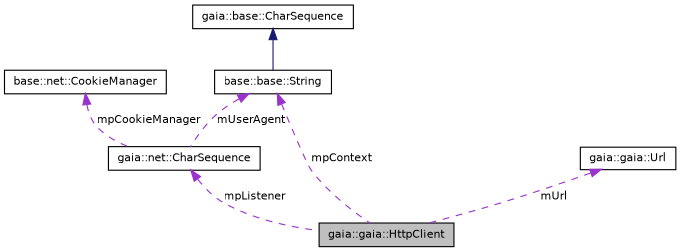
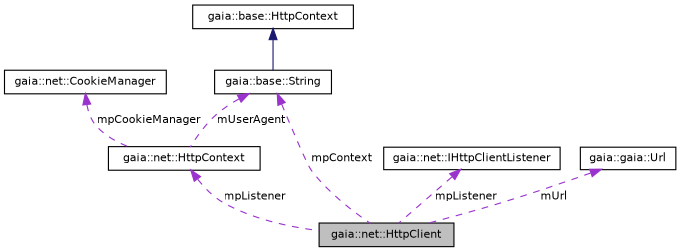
(273, 17) -> (273, 17)
(85, 82) -> (85, 82)
(273, 82) -> (273, 82)
(184, 158) -> (184, 158)
none -> (472, 158)
(387, 235) -> (387, 235)
